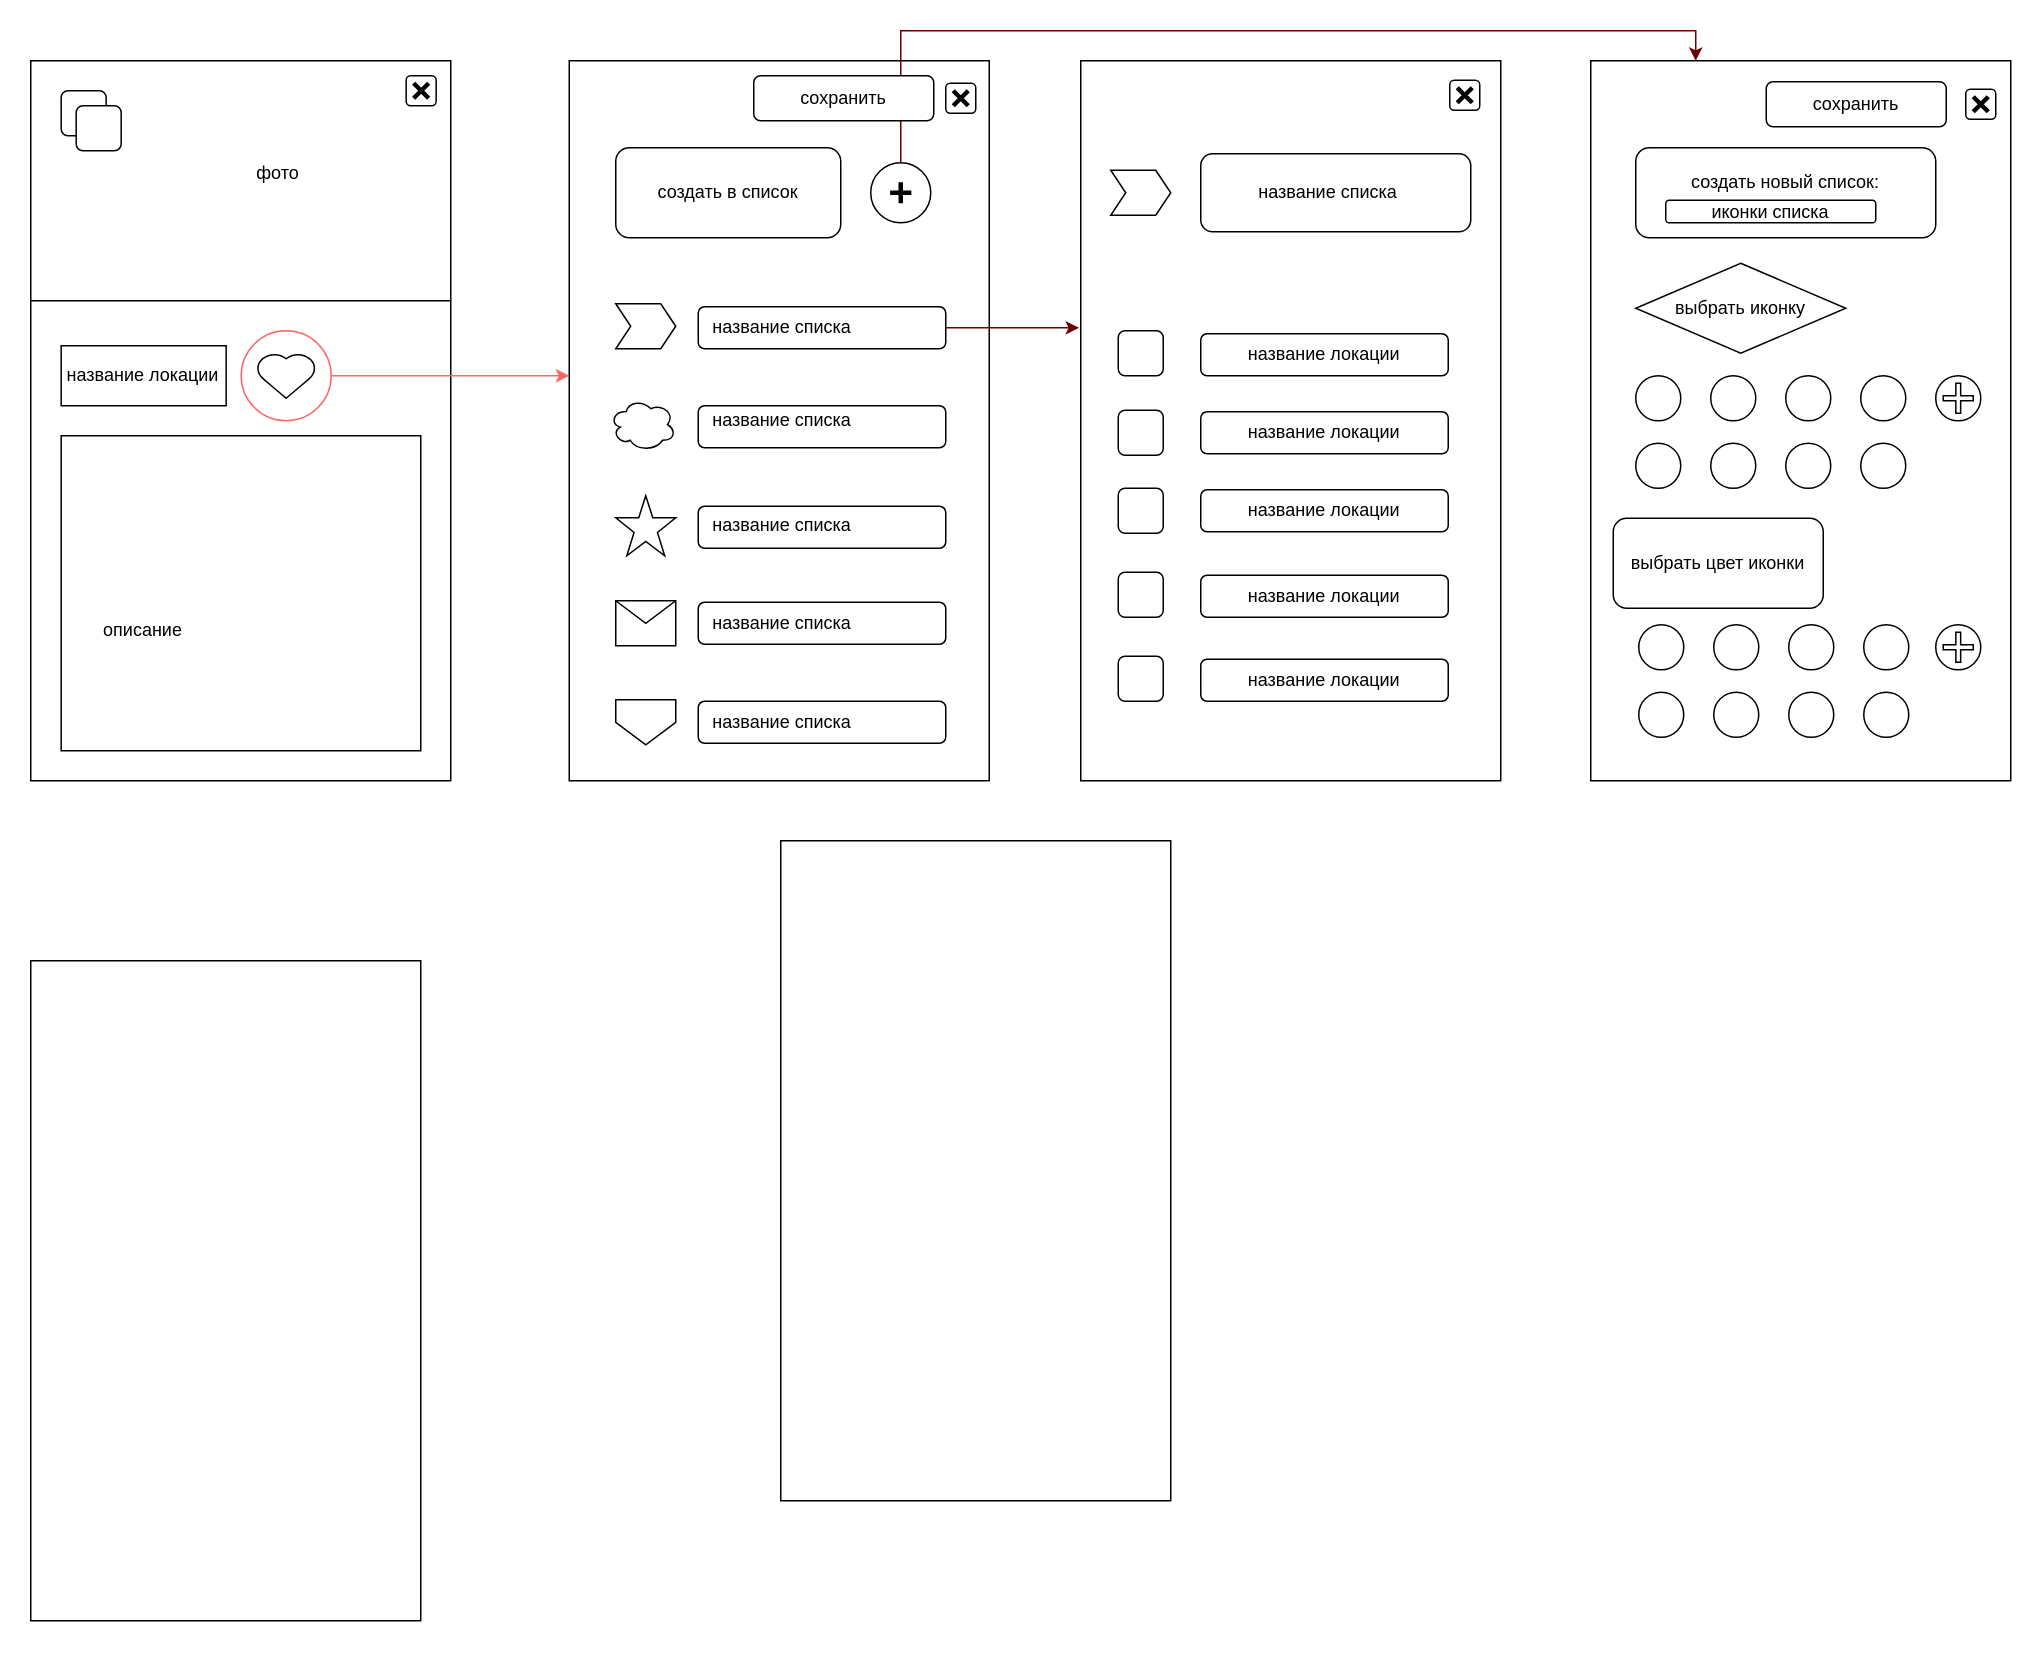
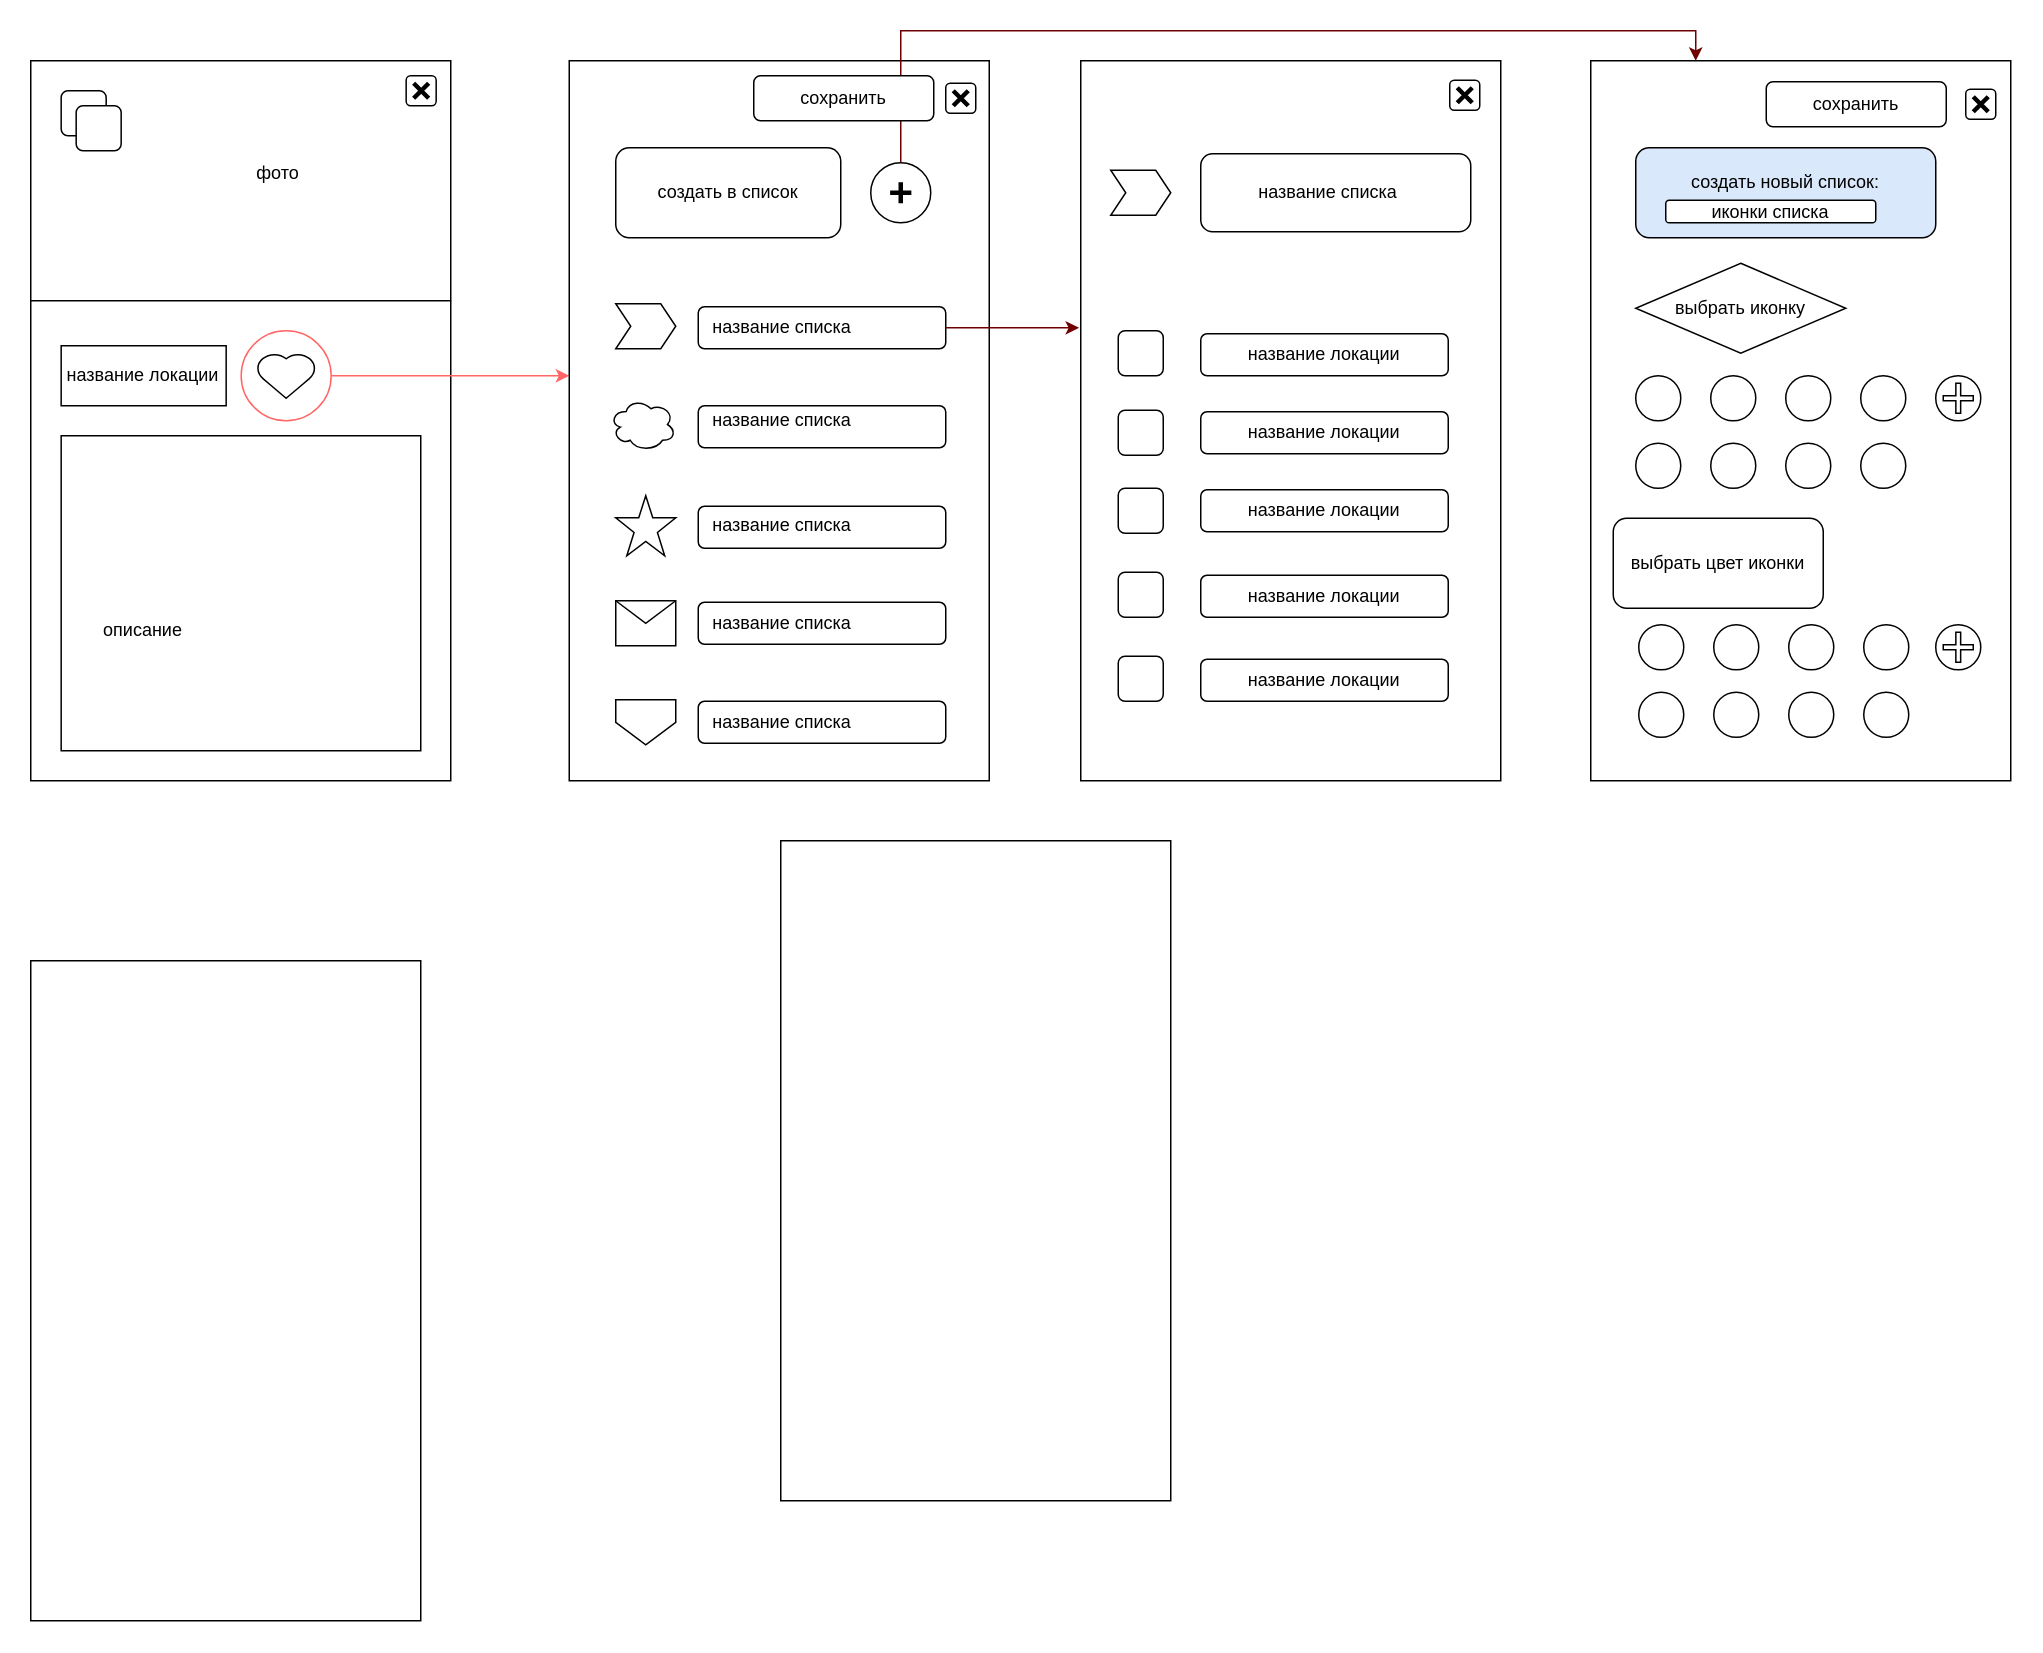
(1786, 193) -> (1786, 193)
